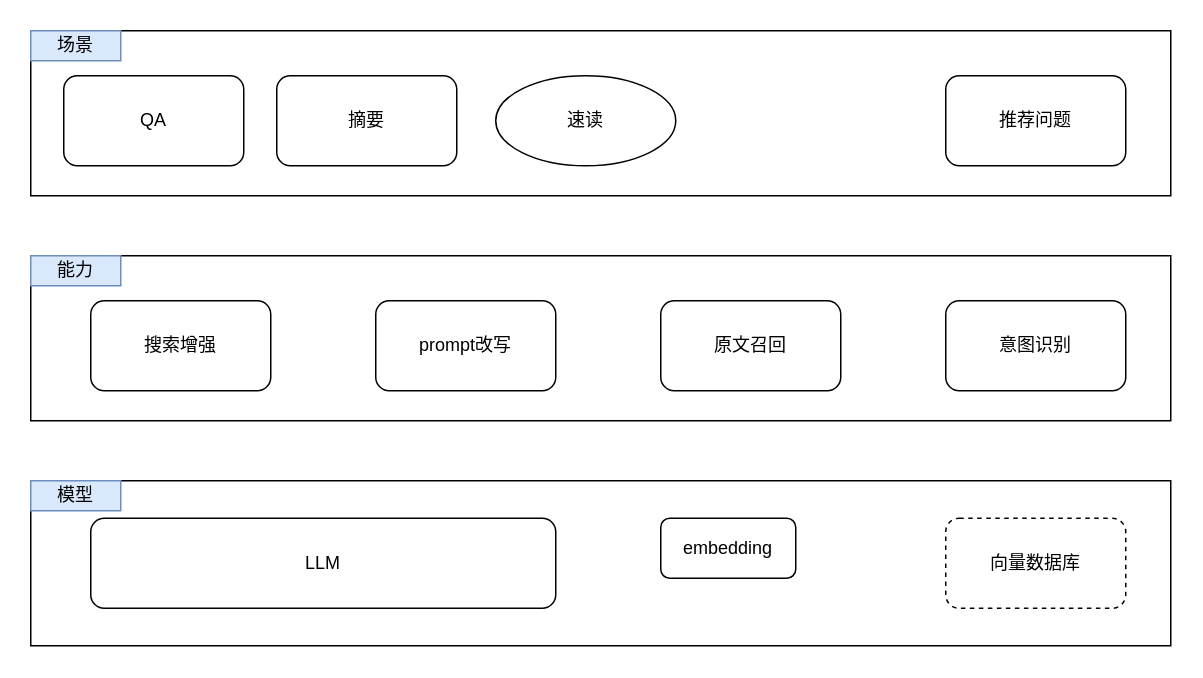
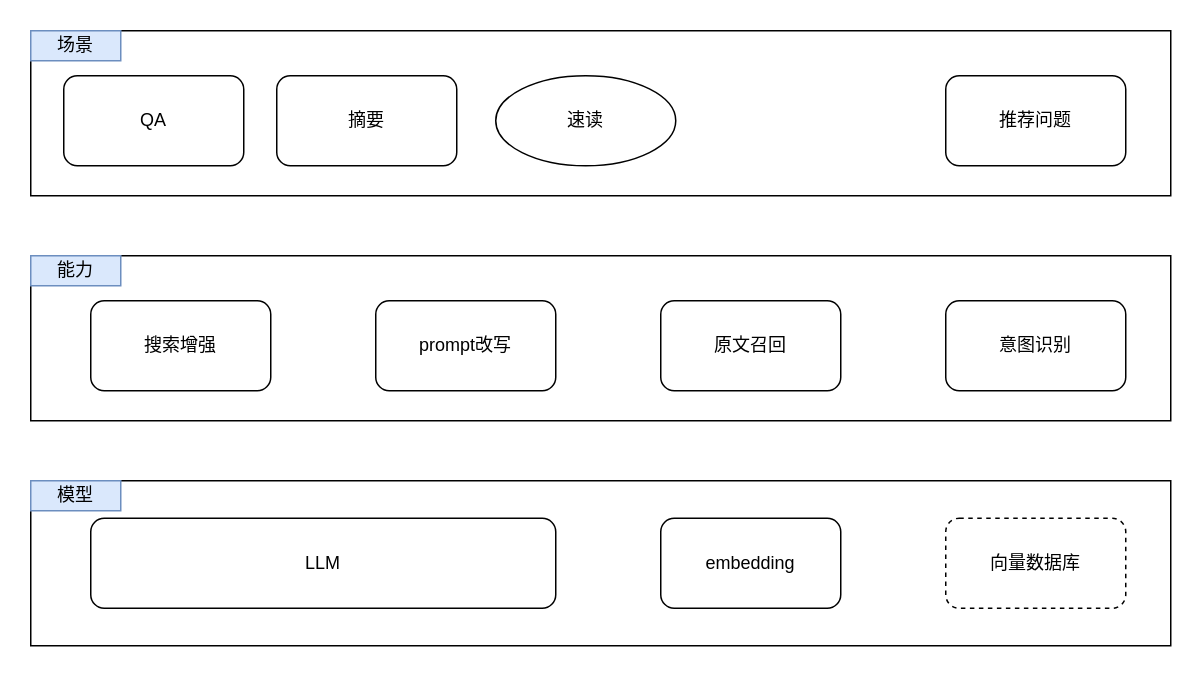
(728, 548) -> (751, 563)
